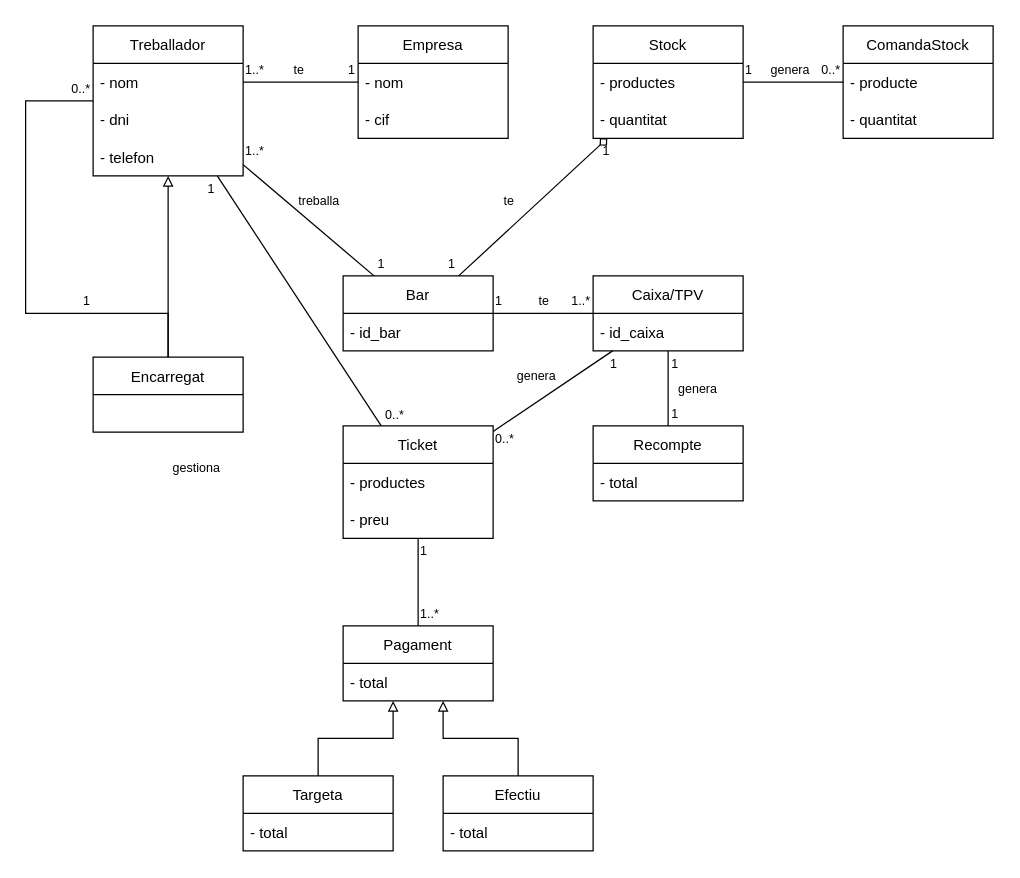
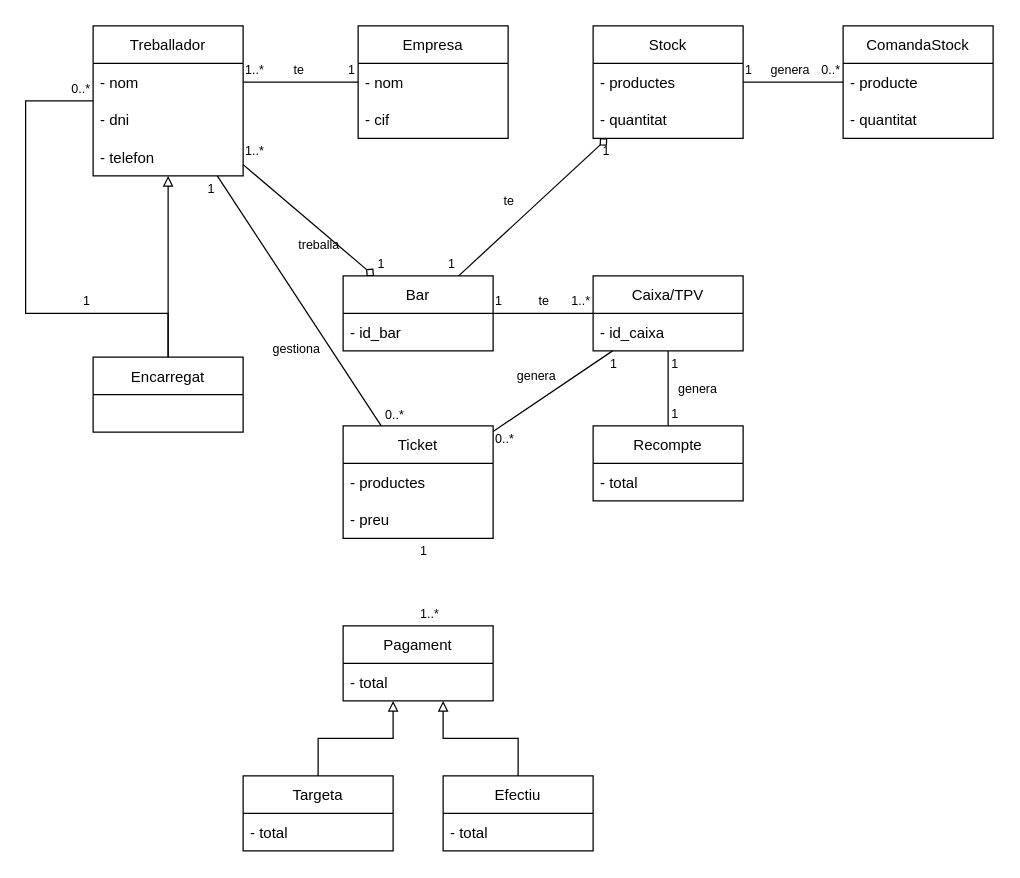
(319, 201) -> (319, 244)
(369, 272) -> (366, 269)
(197, 467) -> (297, 348)
(418, 583) -> none
